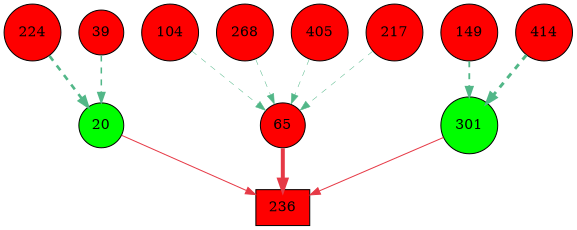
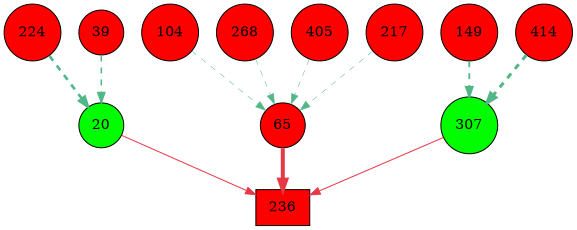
(469, 125) -> (469, 125)
